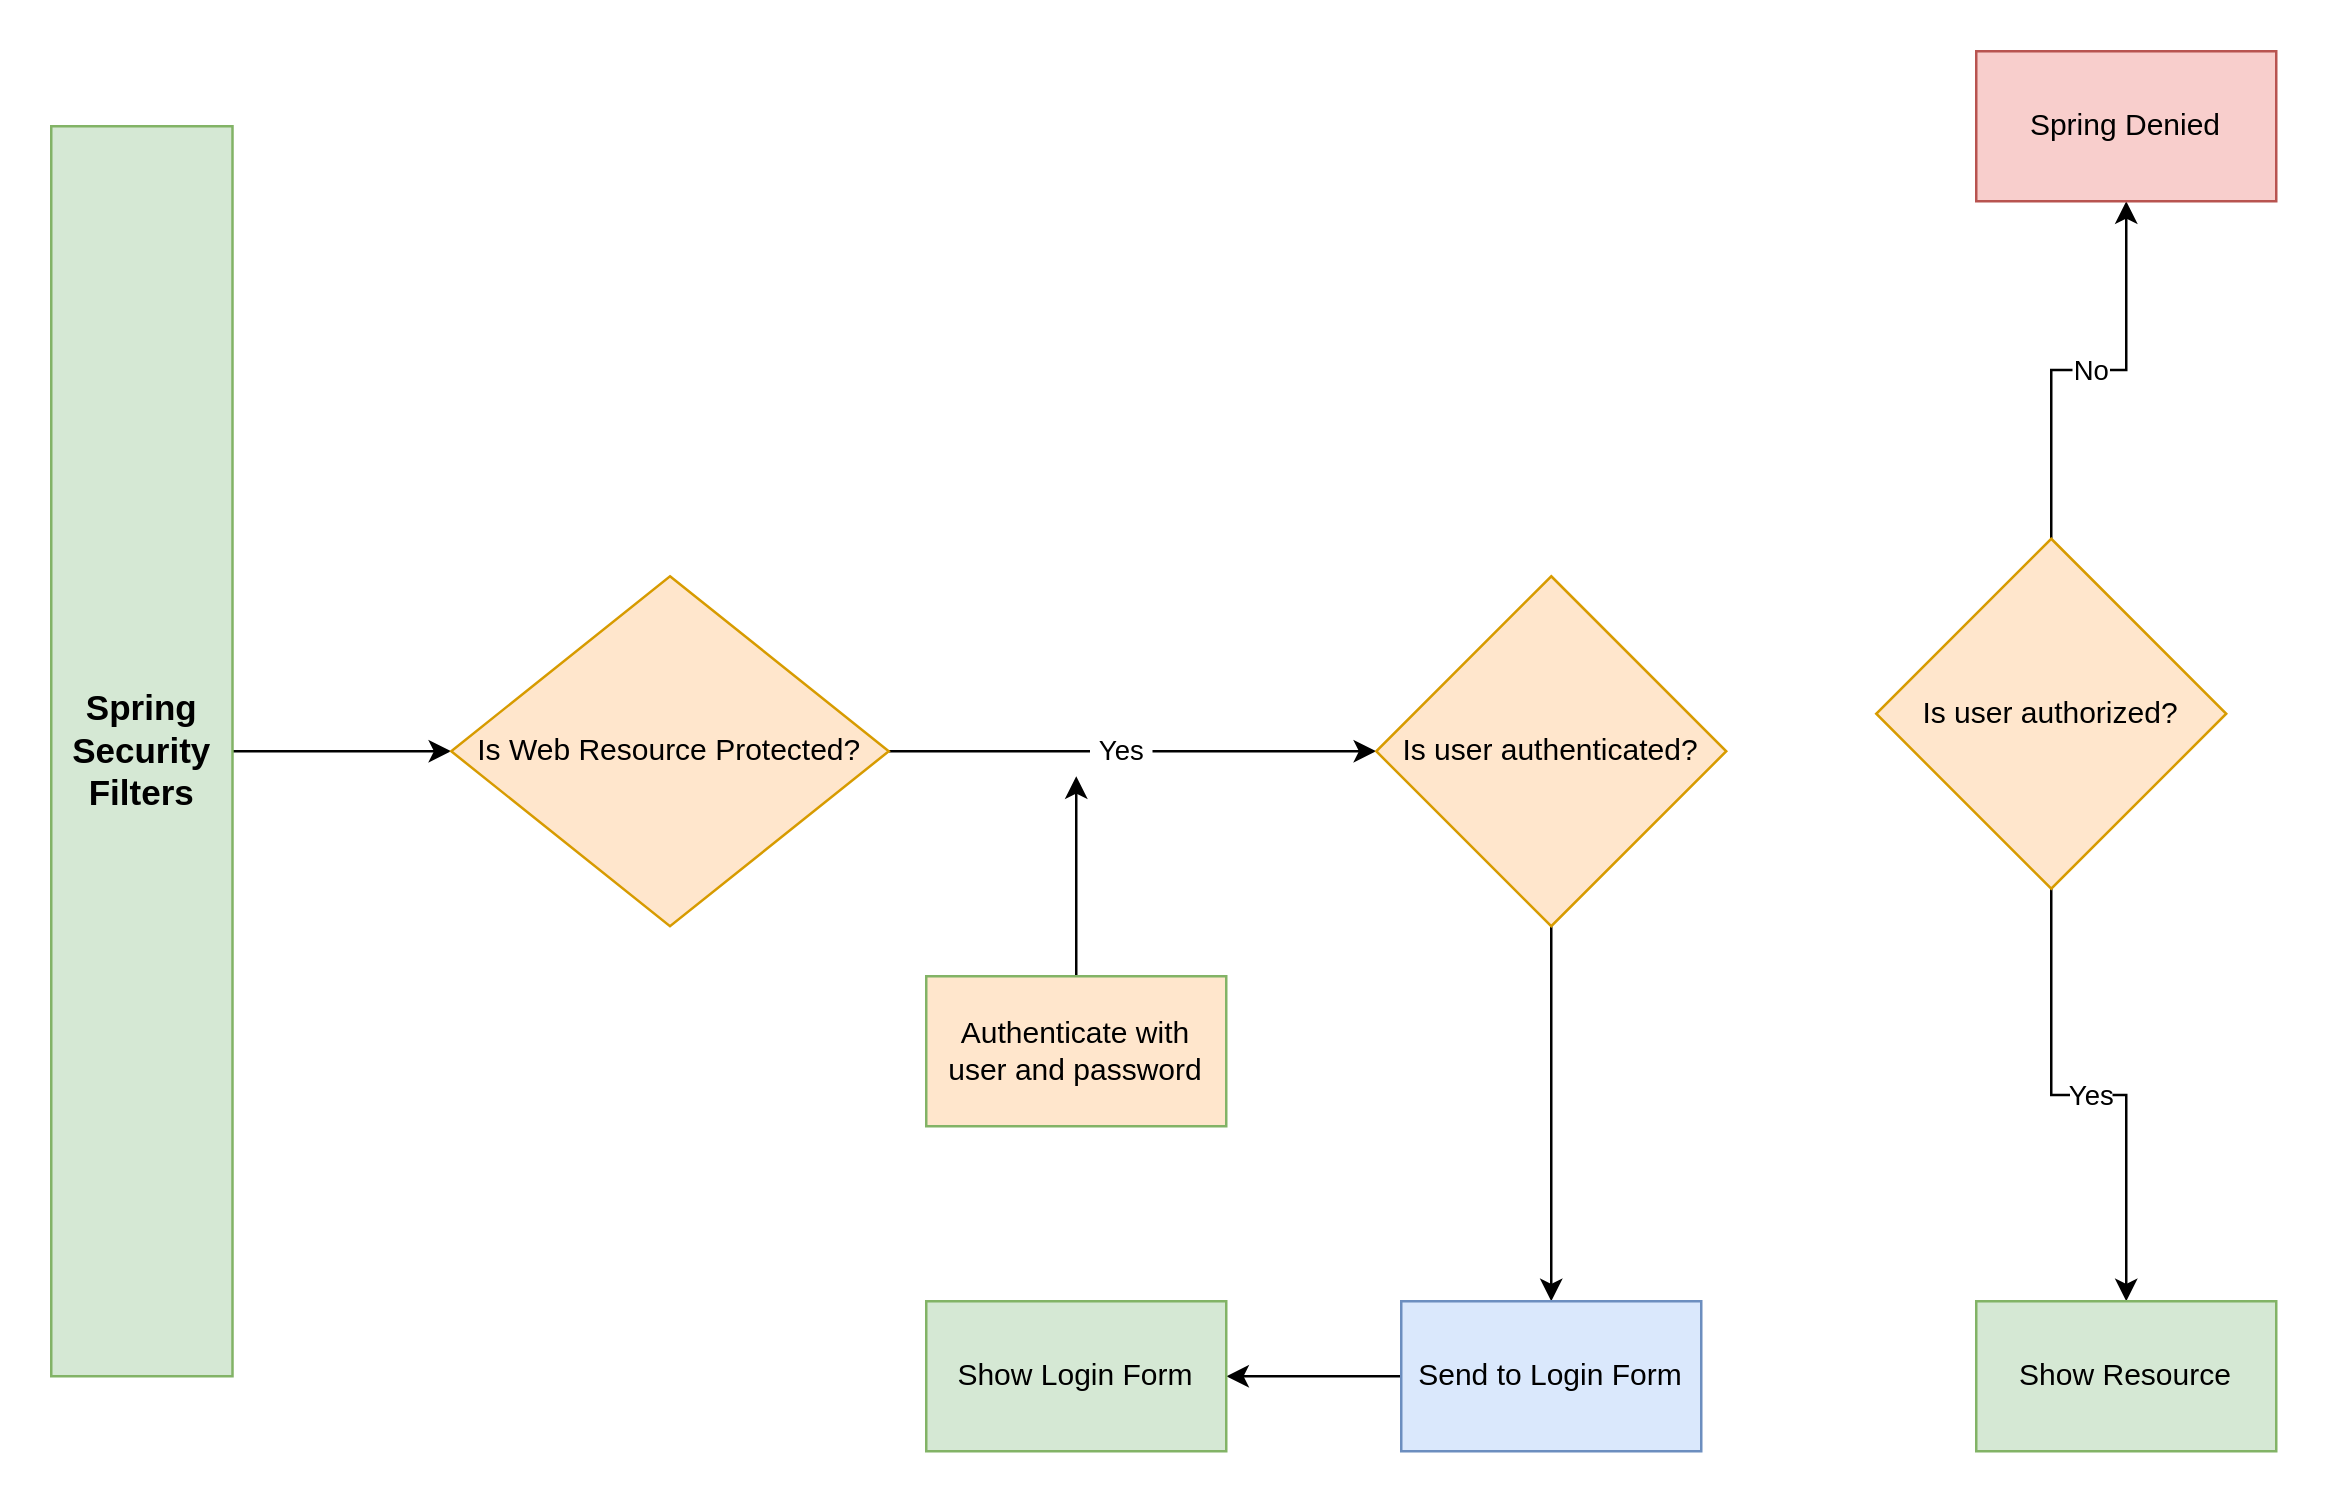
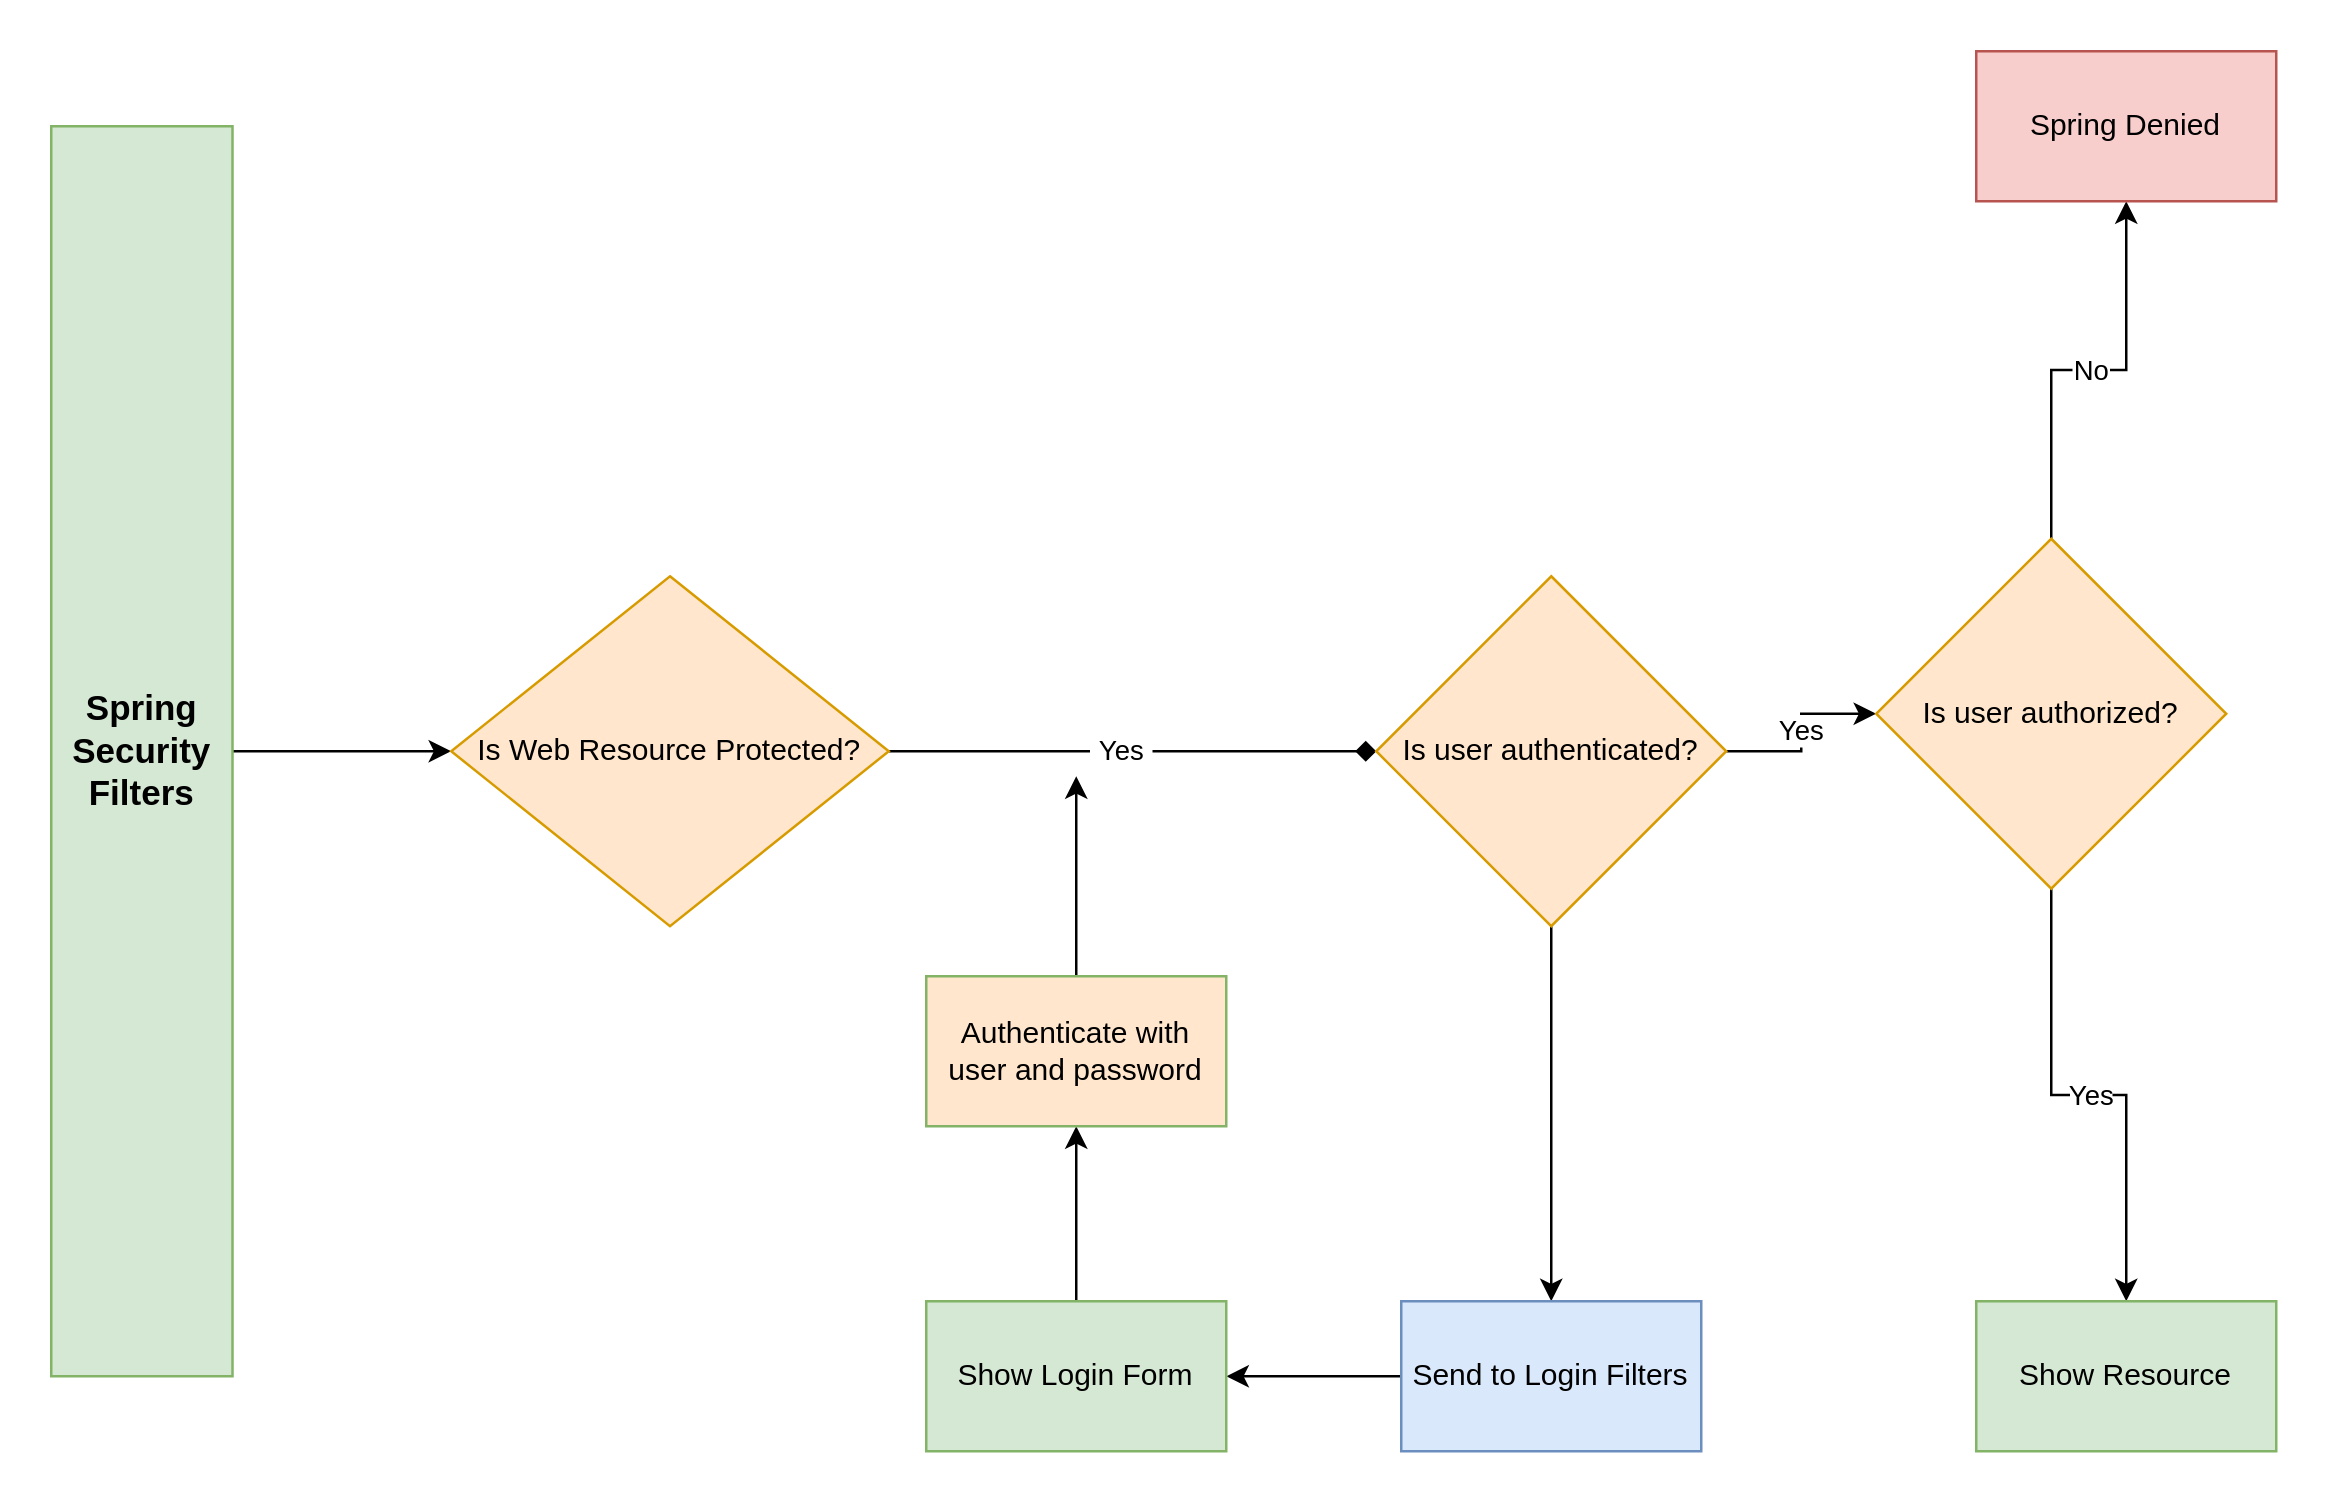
none -> (1801, 741)
(1357, 751) -> (1356, 751)
none -> (1076, 1222)
(1551, 1376) -> (1551, 1376)
